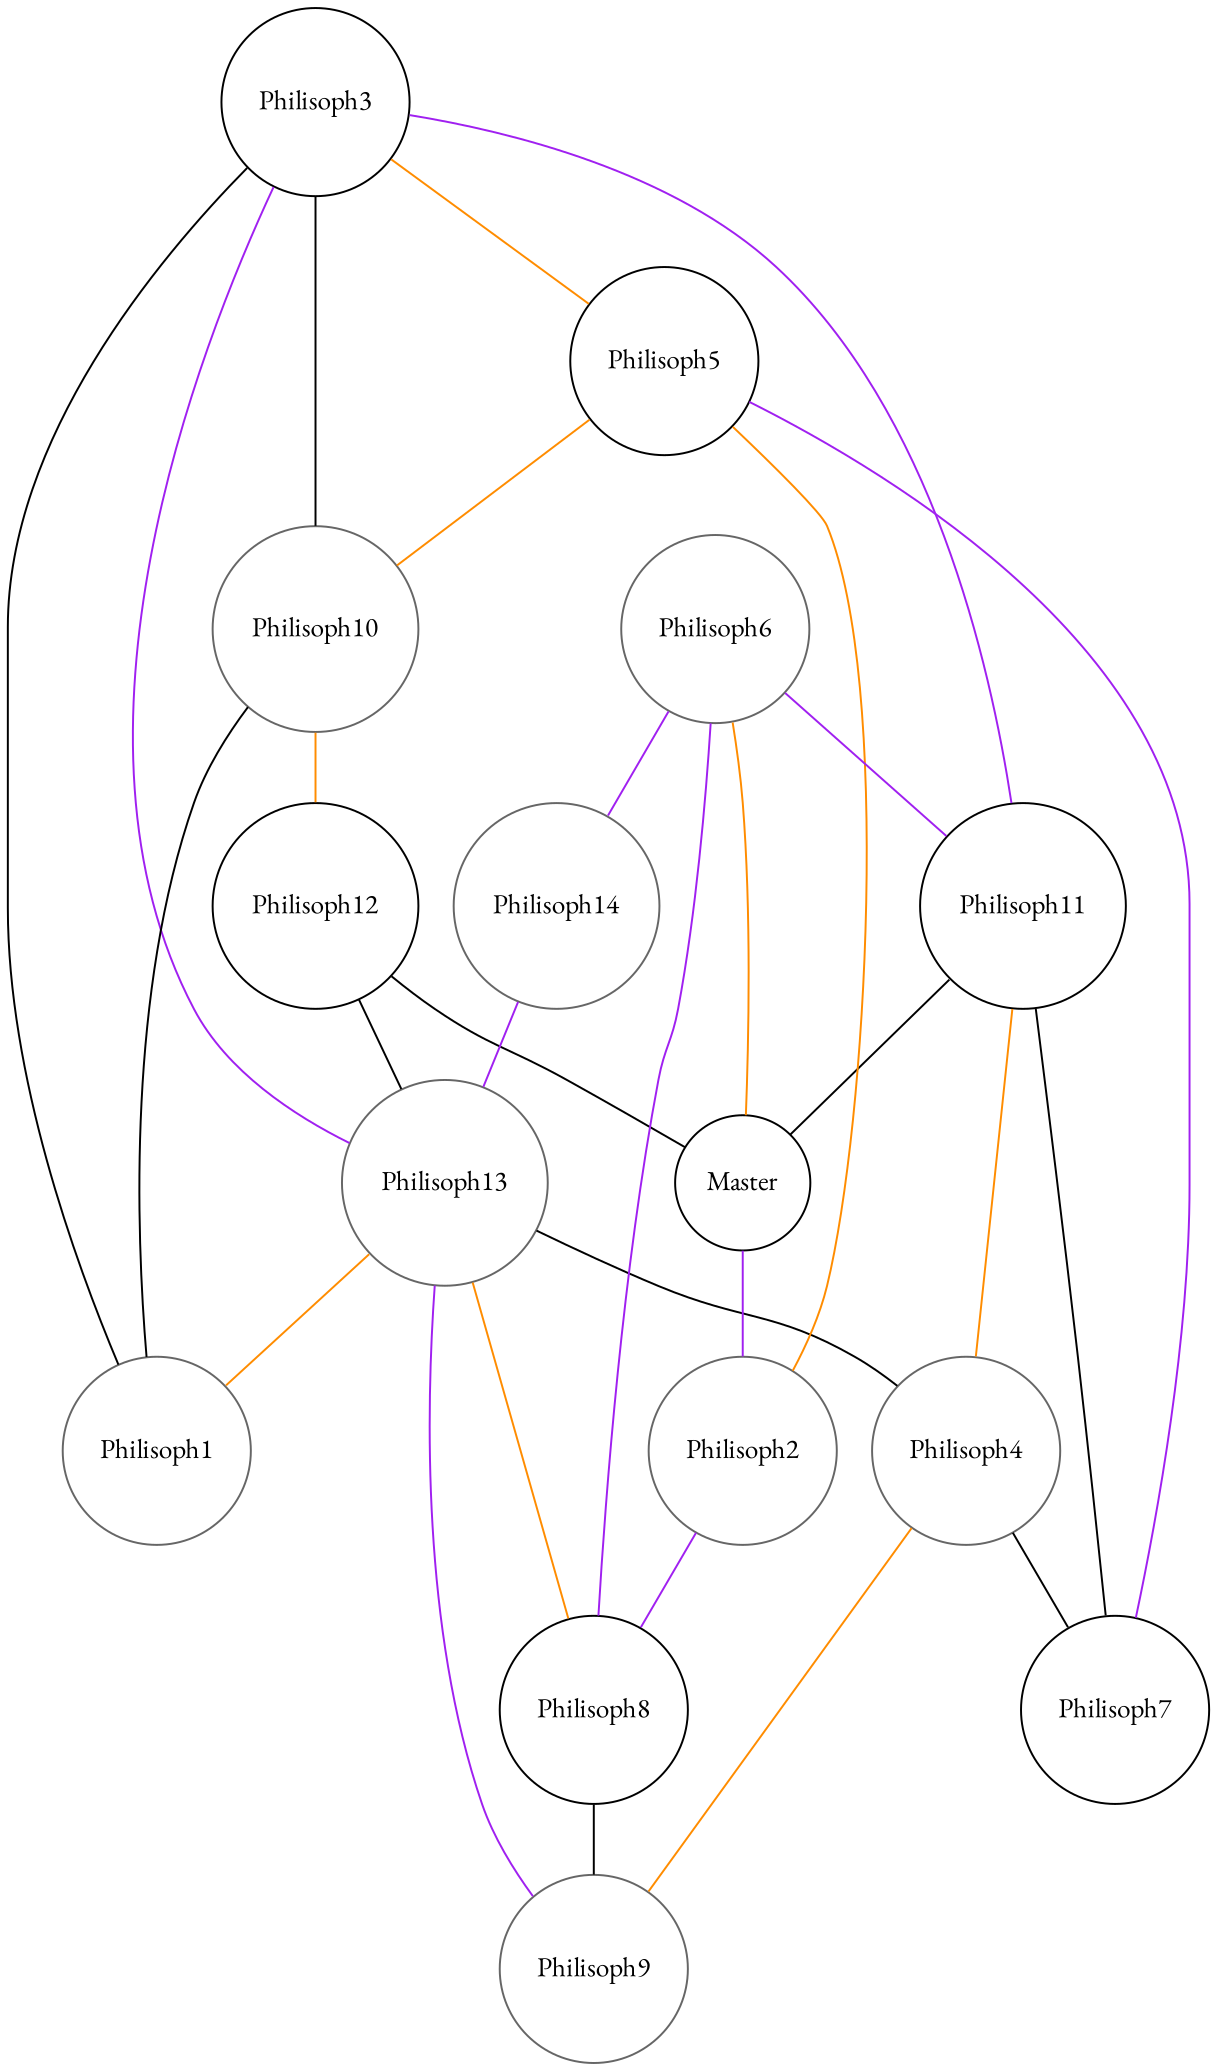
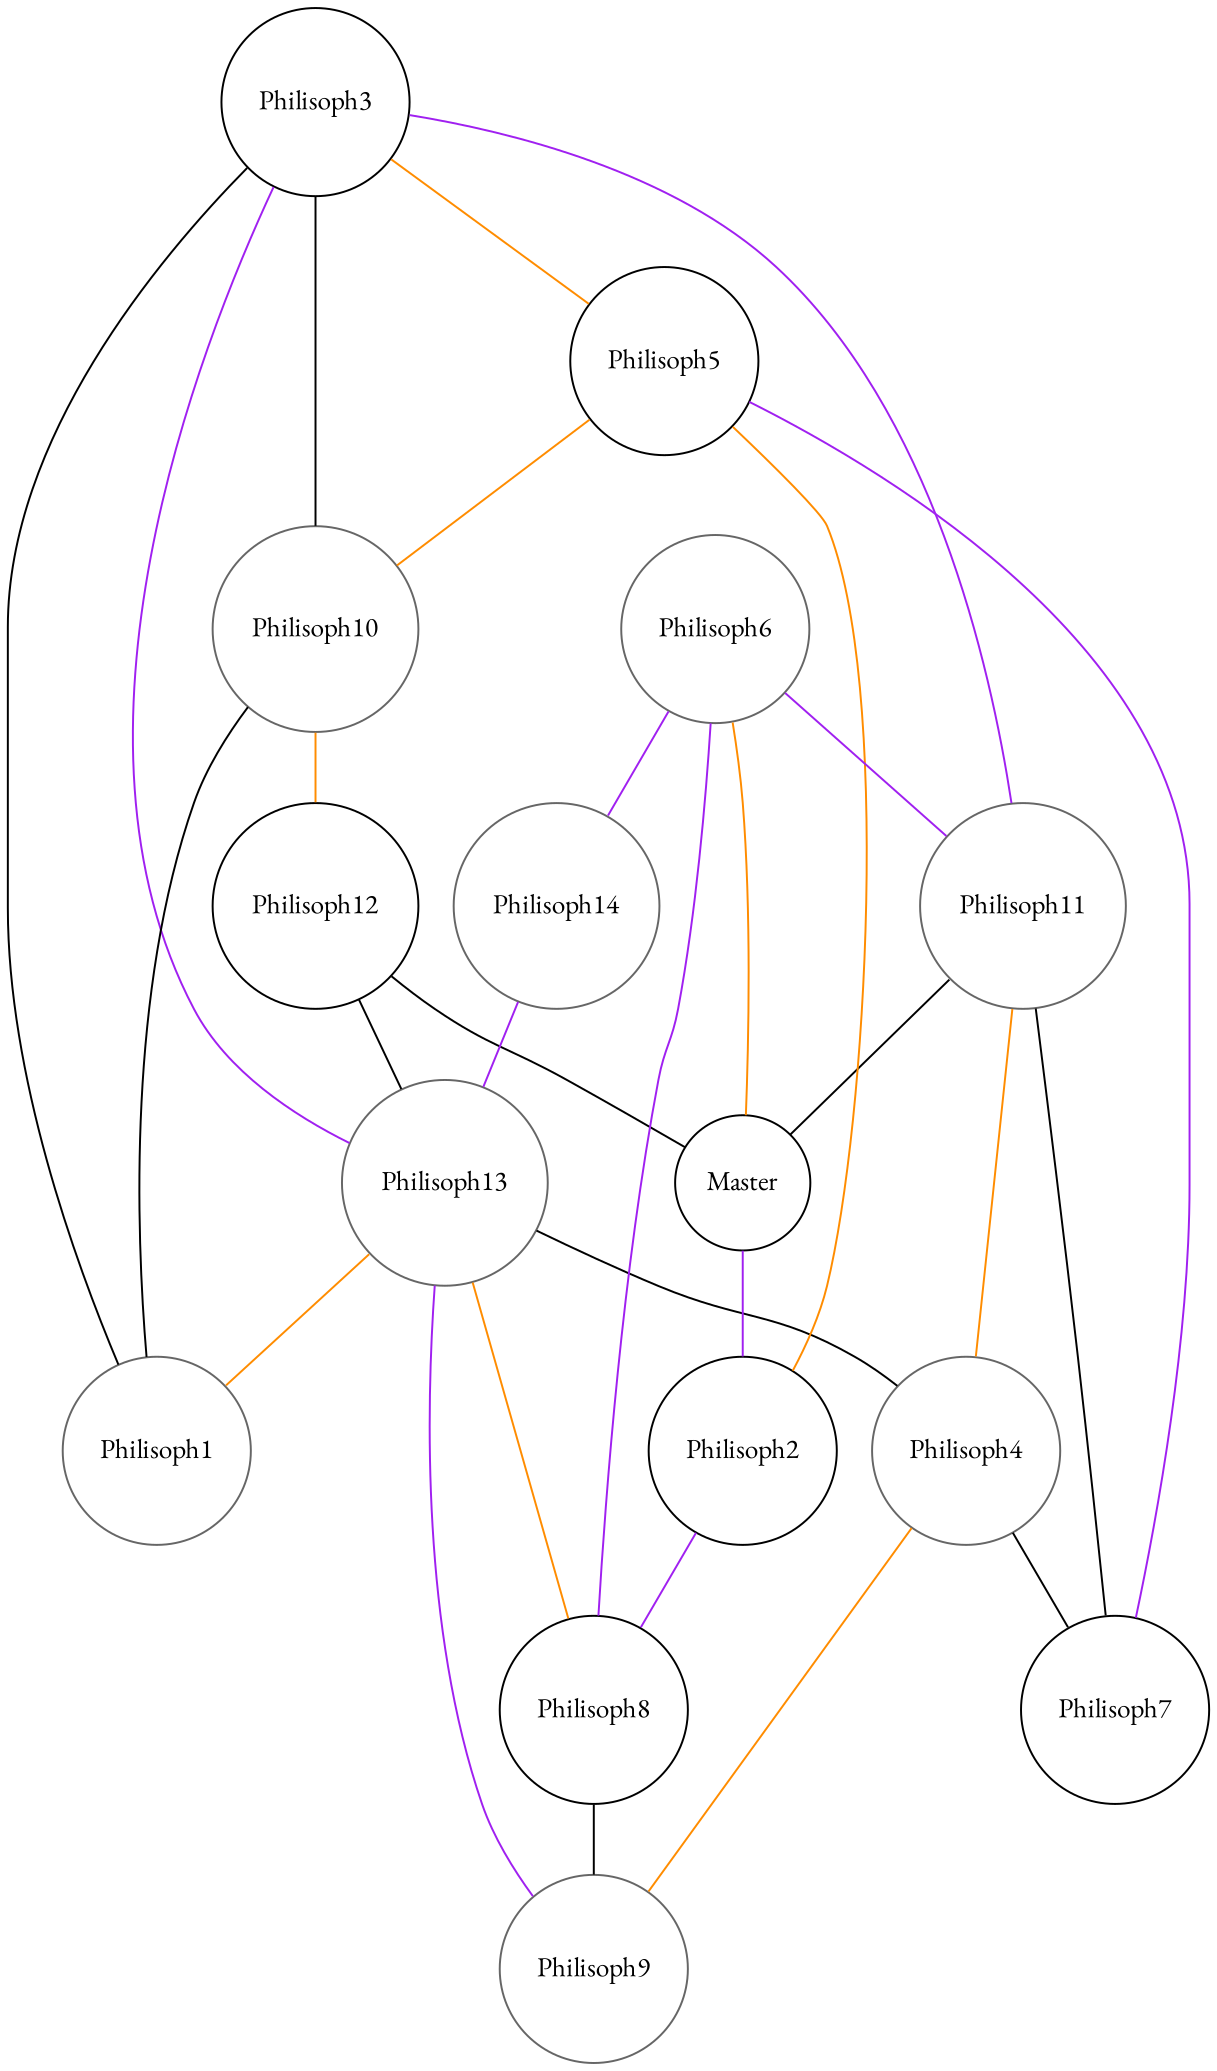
(1023, 906) -> (1023, 906)
(743, 1451) -> (743, 1451)
